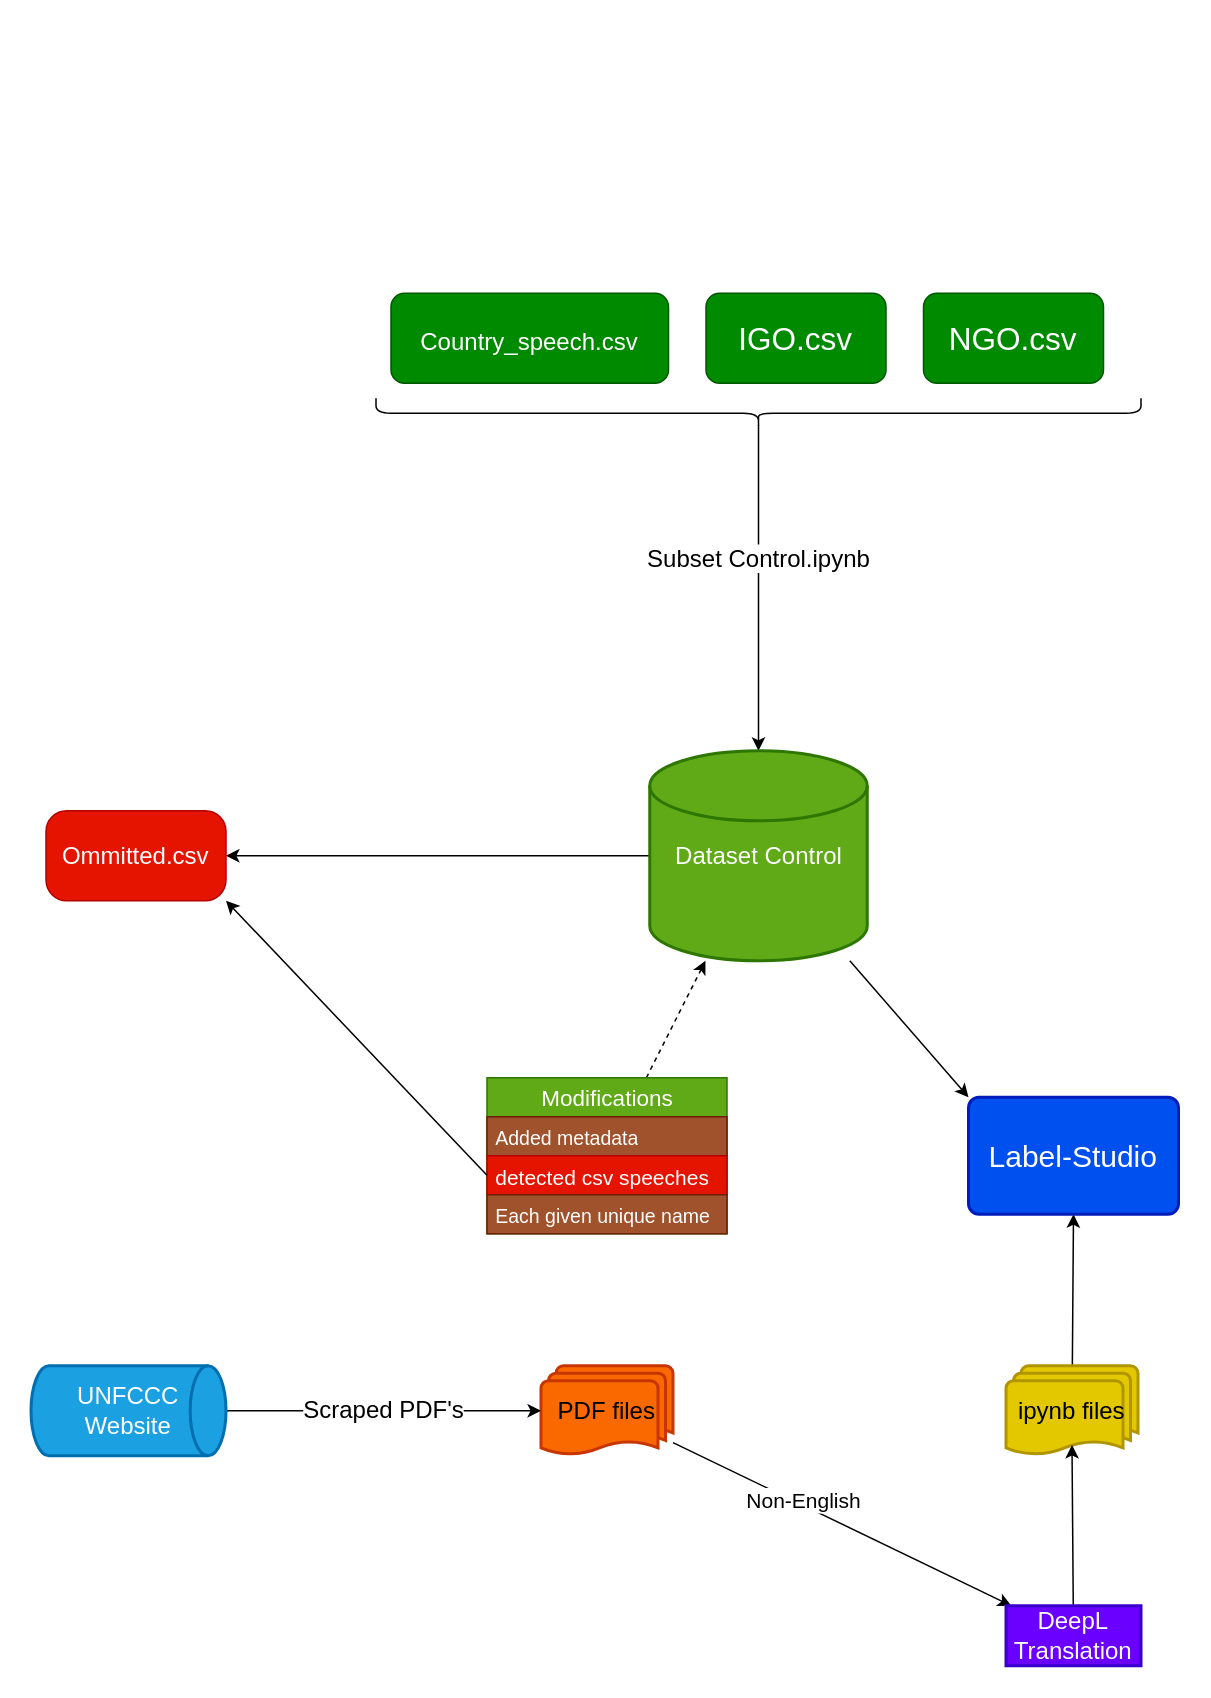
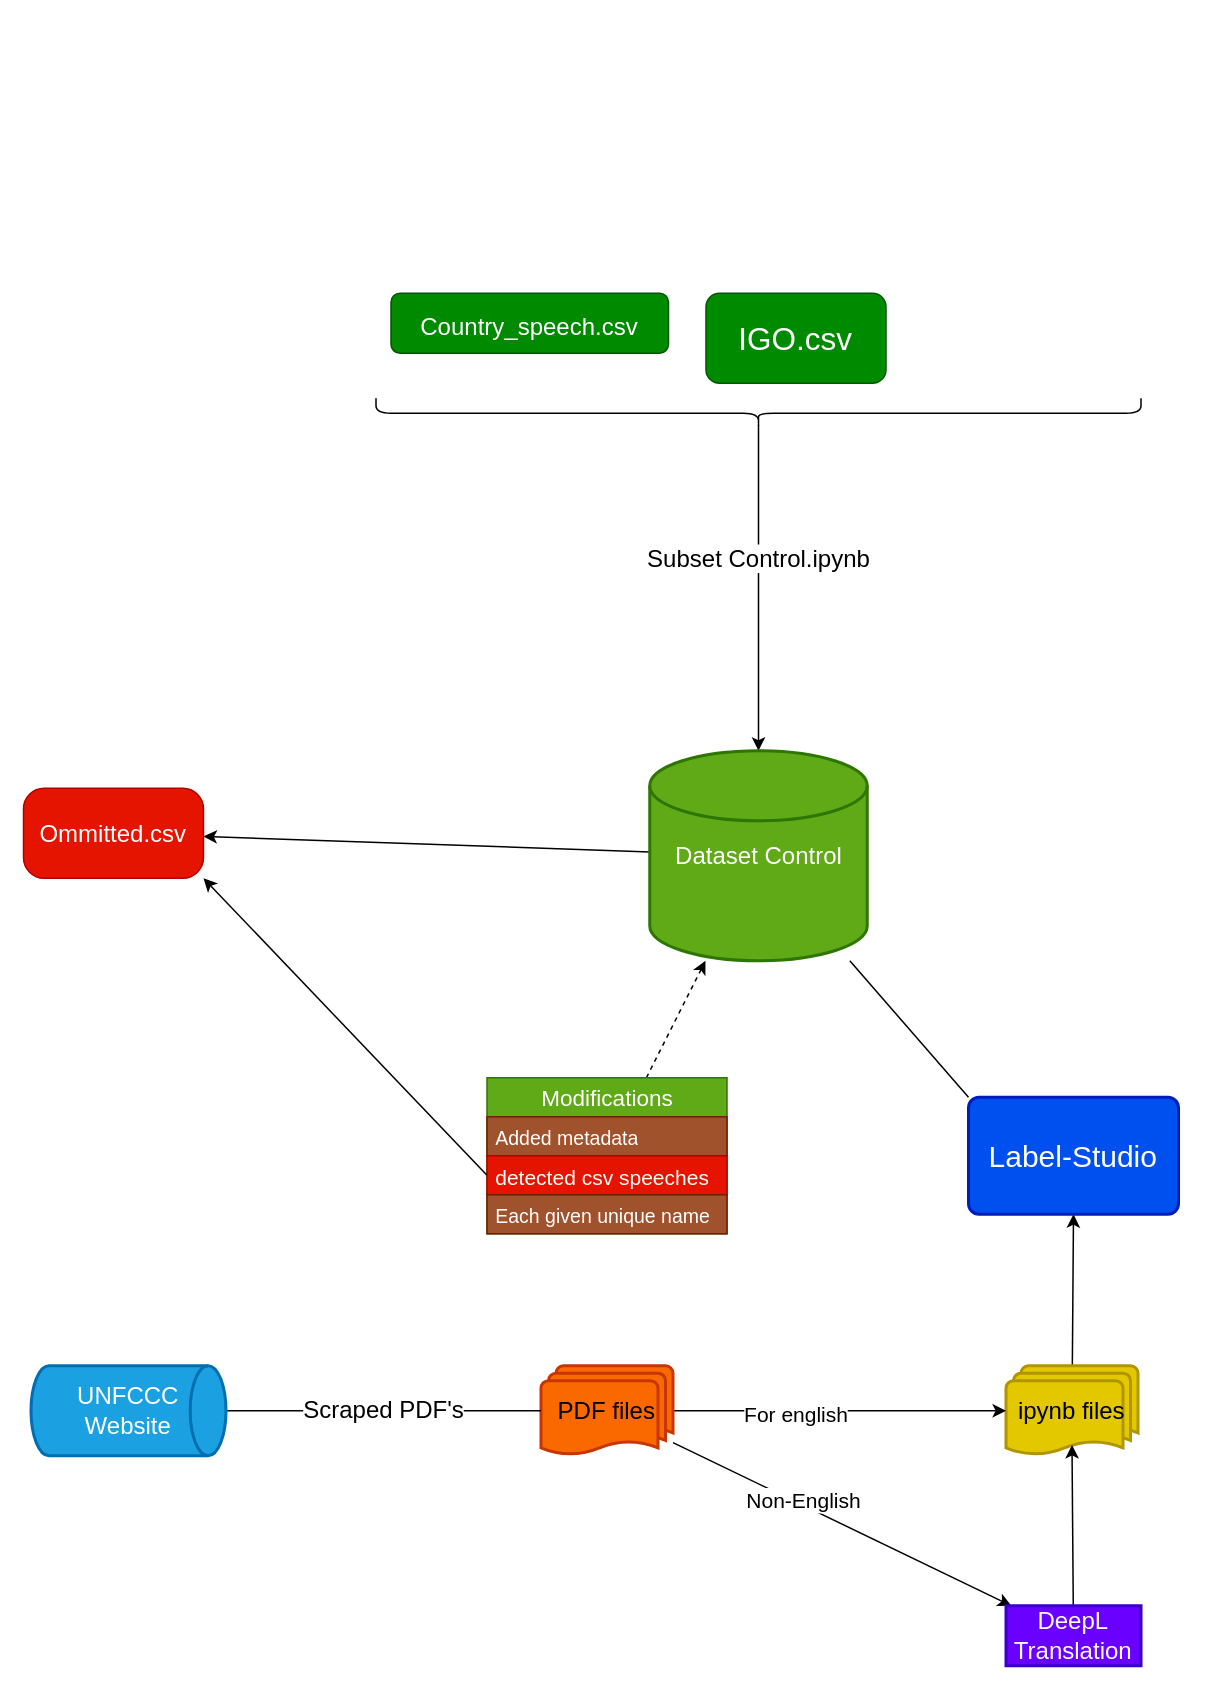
(530, 338) -> (530, 323)
(1013, 338) -> none
(136, 856) -> (113, 833)
(961, 1089) -> (964, 1092)
(529, 1411) -> (533, 1411)
none -> (834, 1411)
